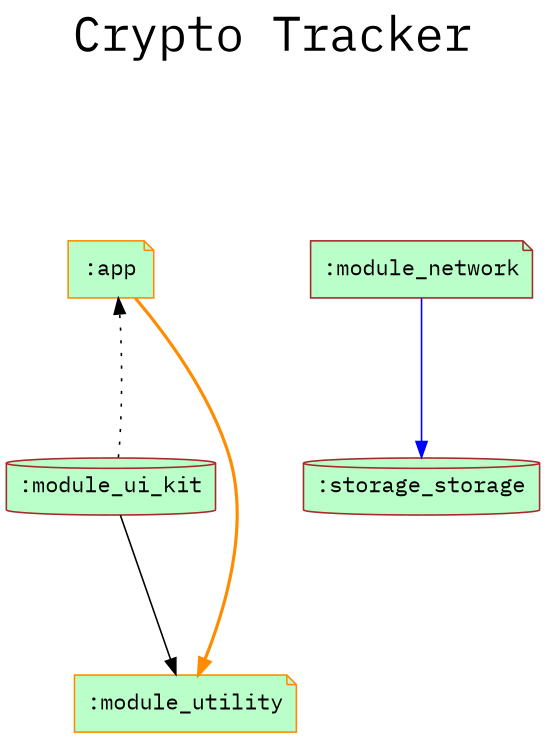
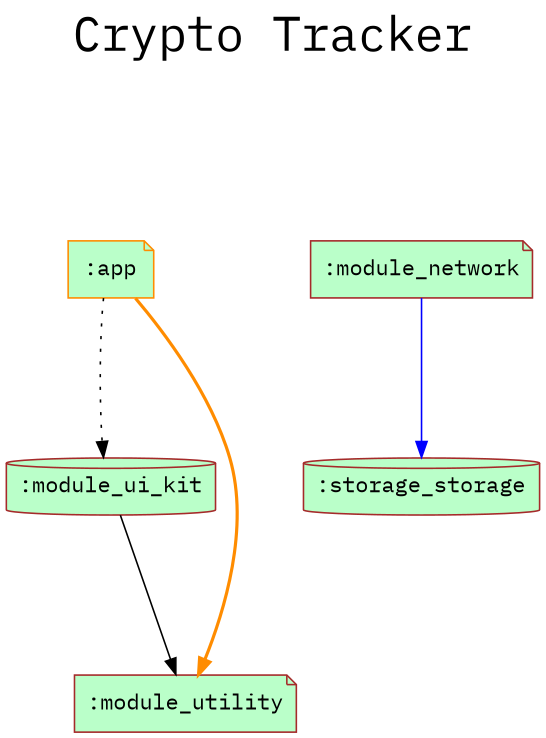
(122, 386) -> (100, 370)
(185, 704) -> (185, 704)
